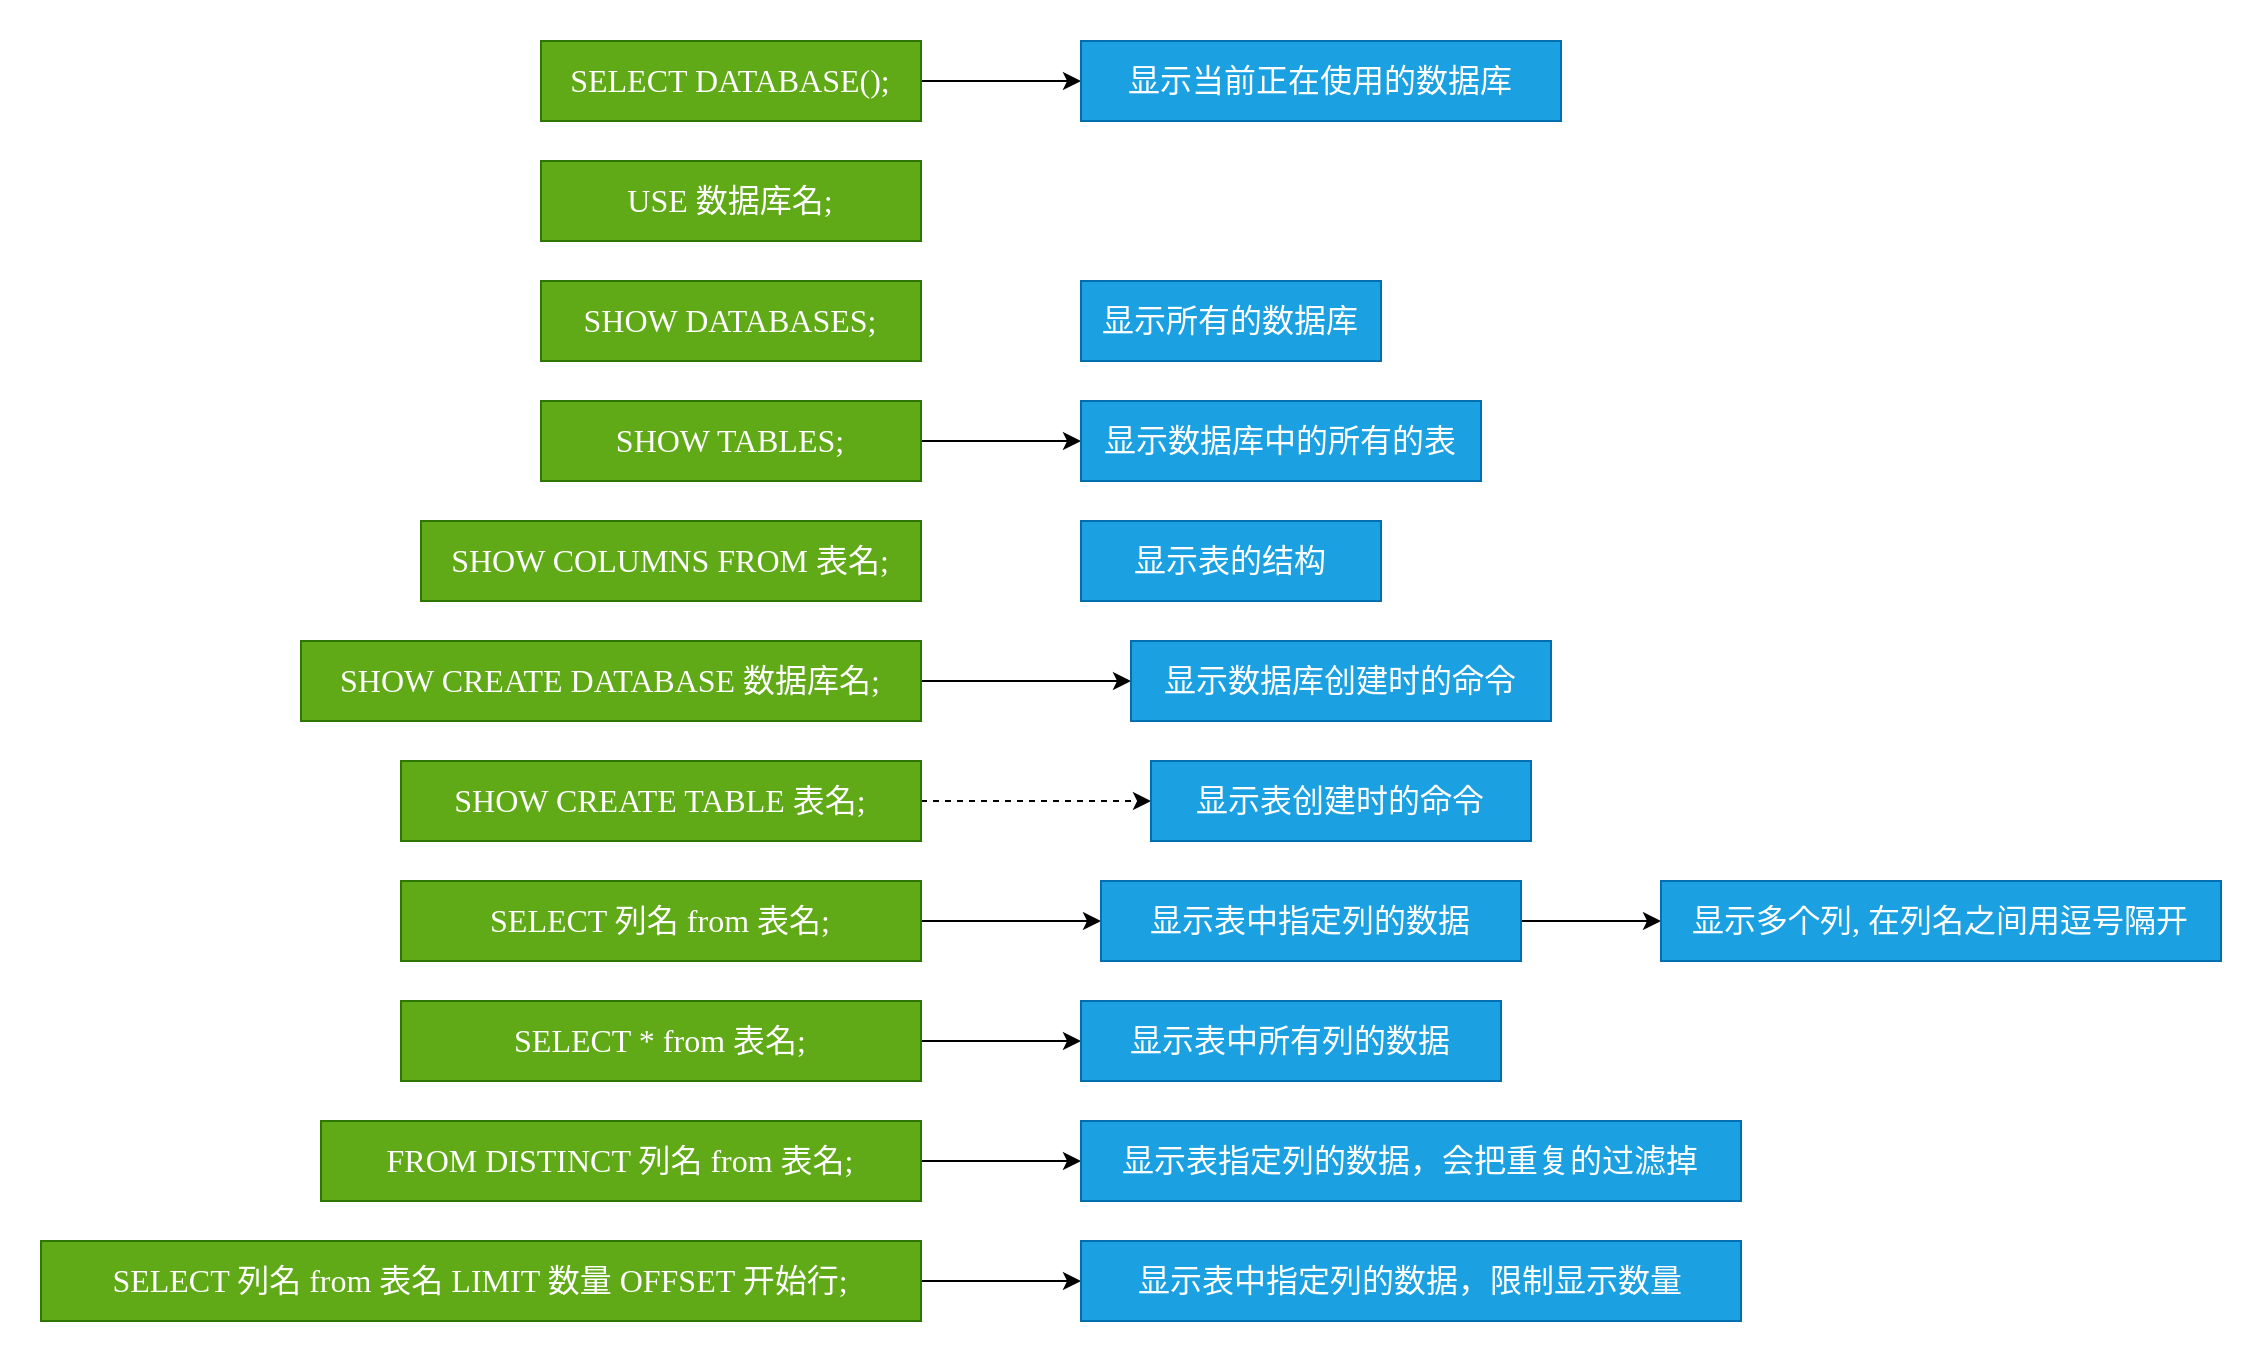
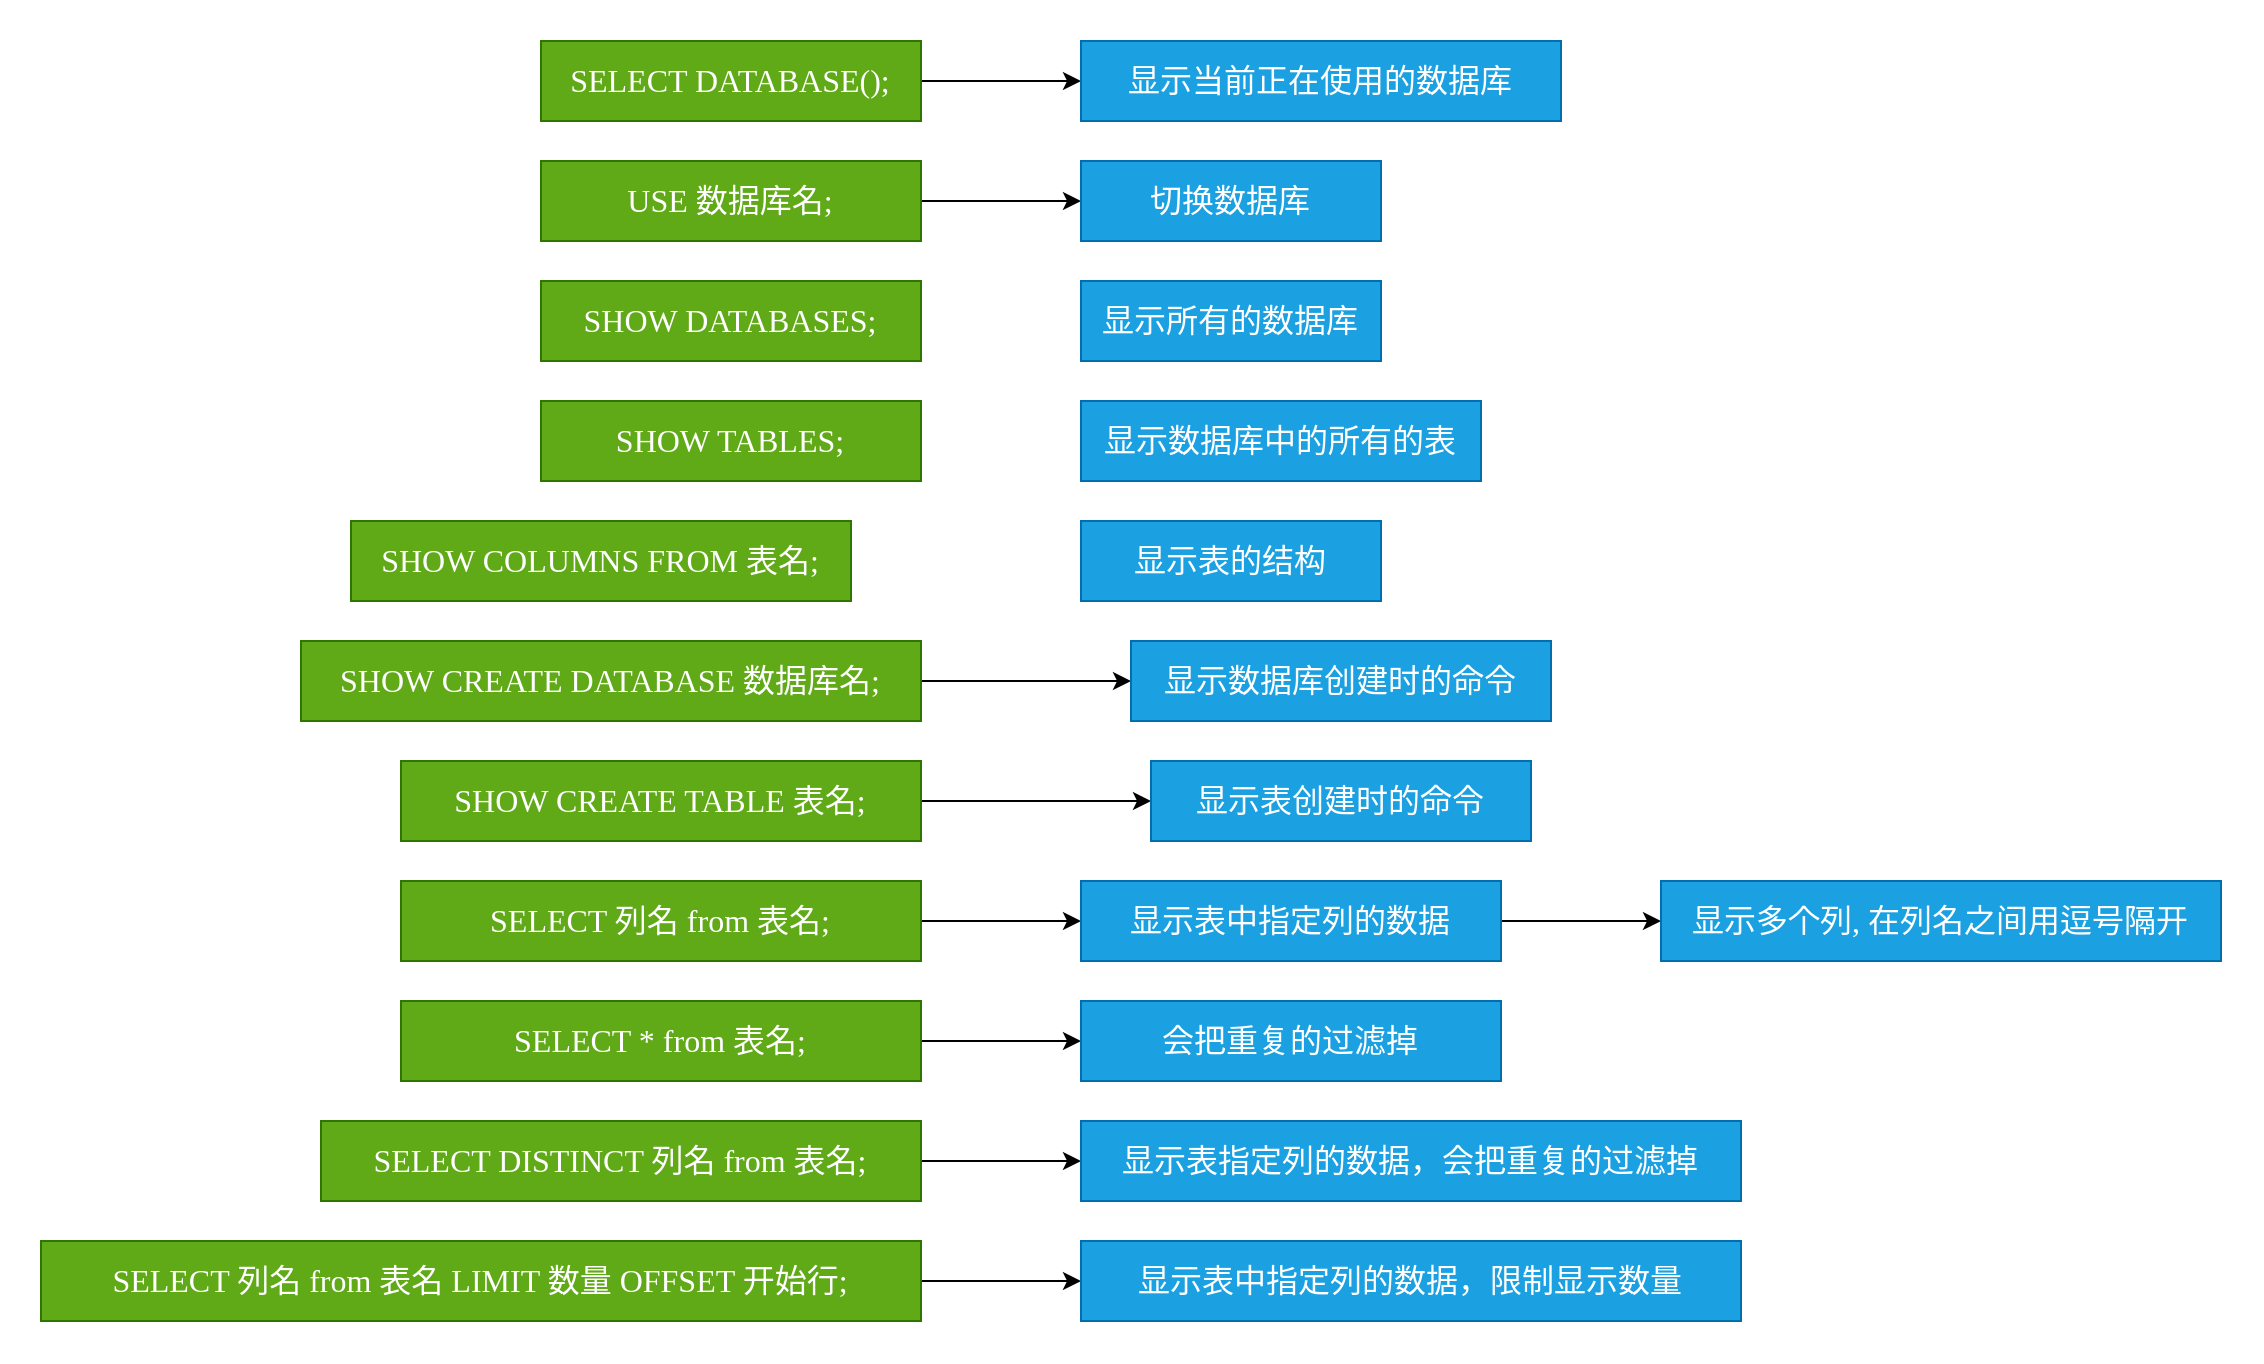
none -> (994, 201)
none -> (1231, 201)
(994, 441) -> none
(671, 561) -> (601, 561)
(1030, 801) -> (1030, 801)
(1311, 921) -> (1291, 921)
(1291, 1041) -> (1291, 1041)
(621, 1161) -> (621, 1161)
